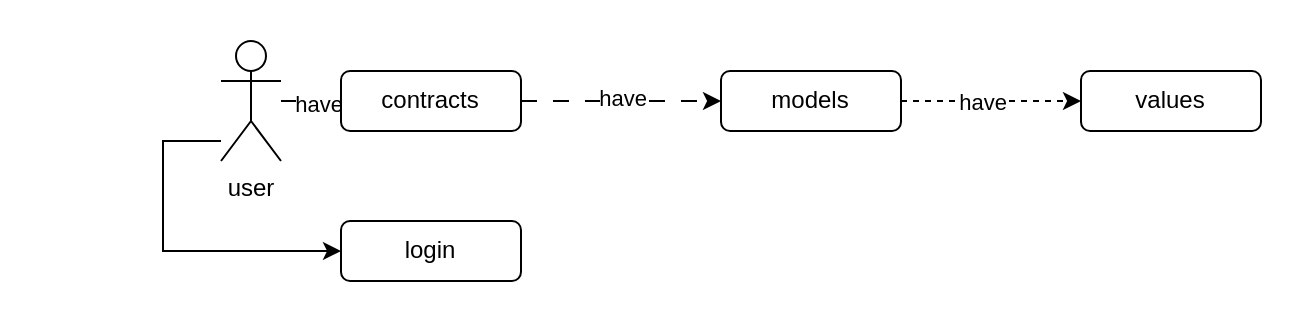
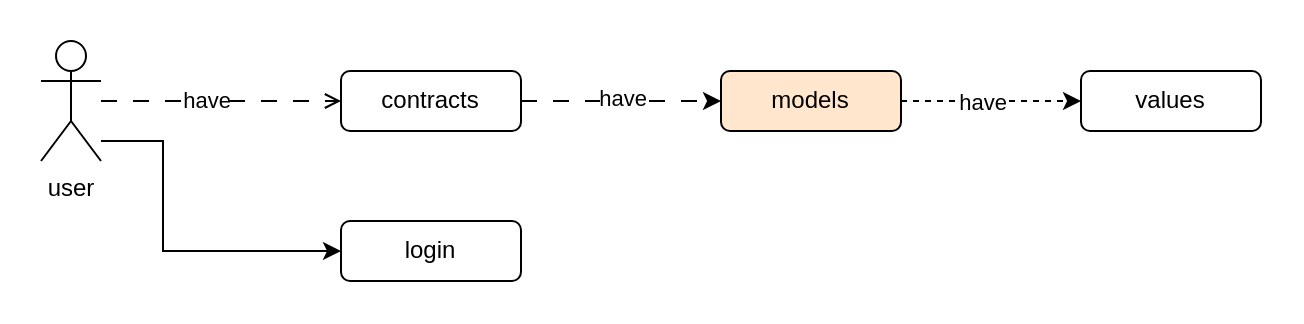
(251, 101) -> (71, 101)
(811, 101) -> (811, 101)
